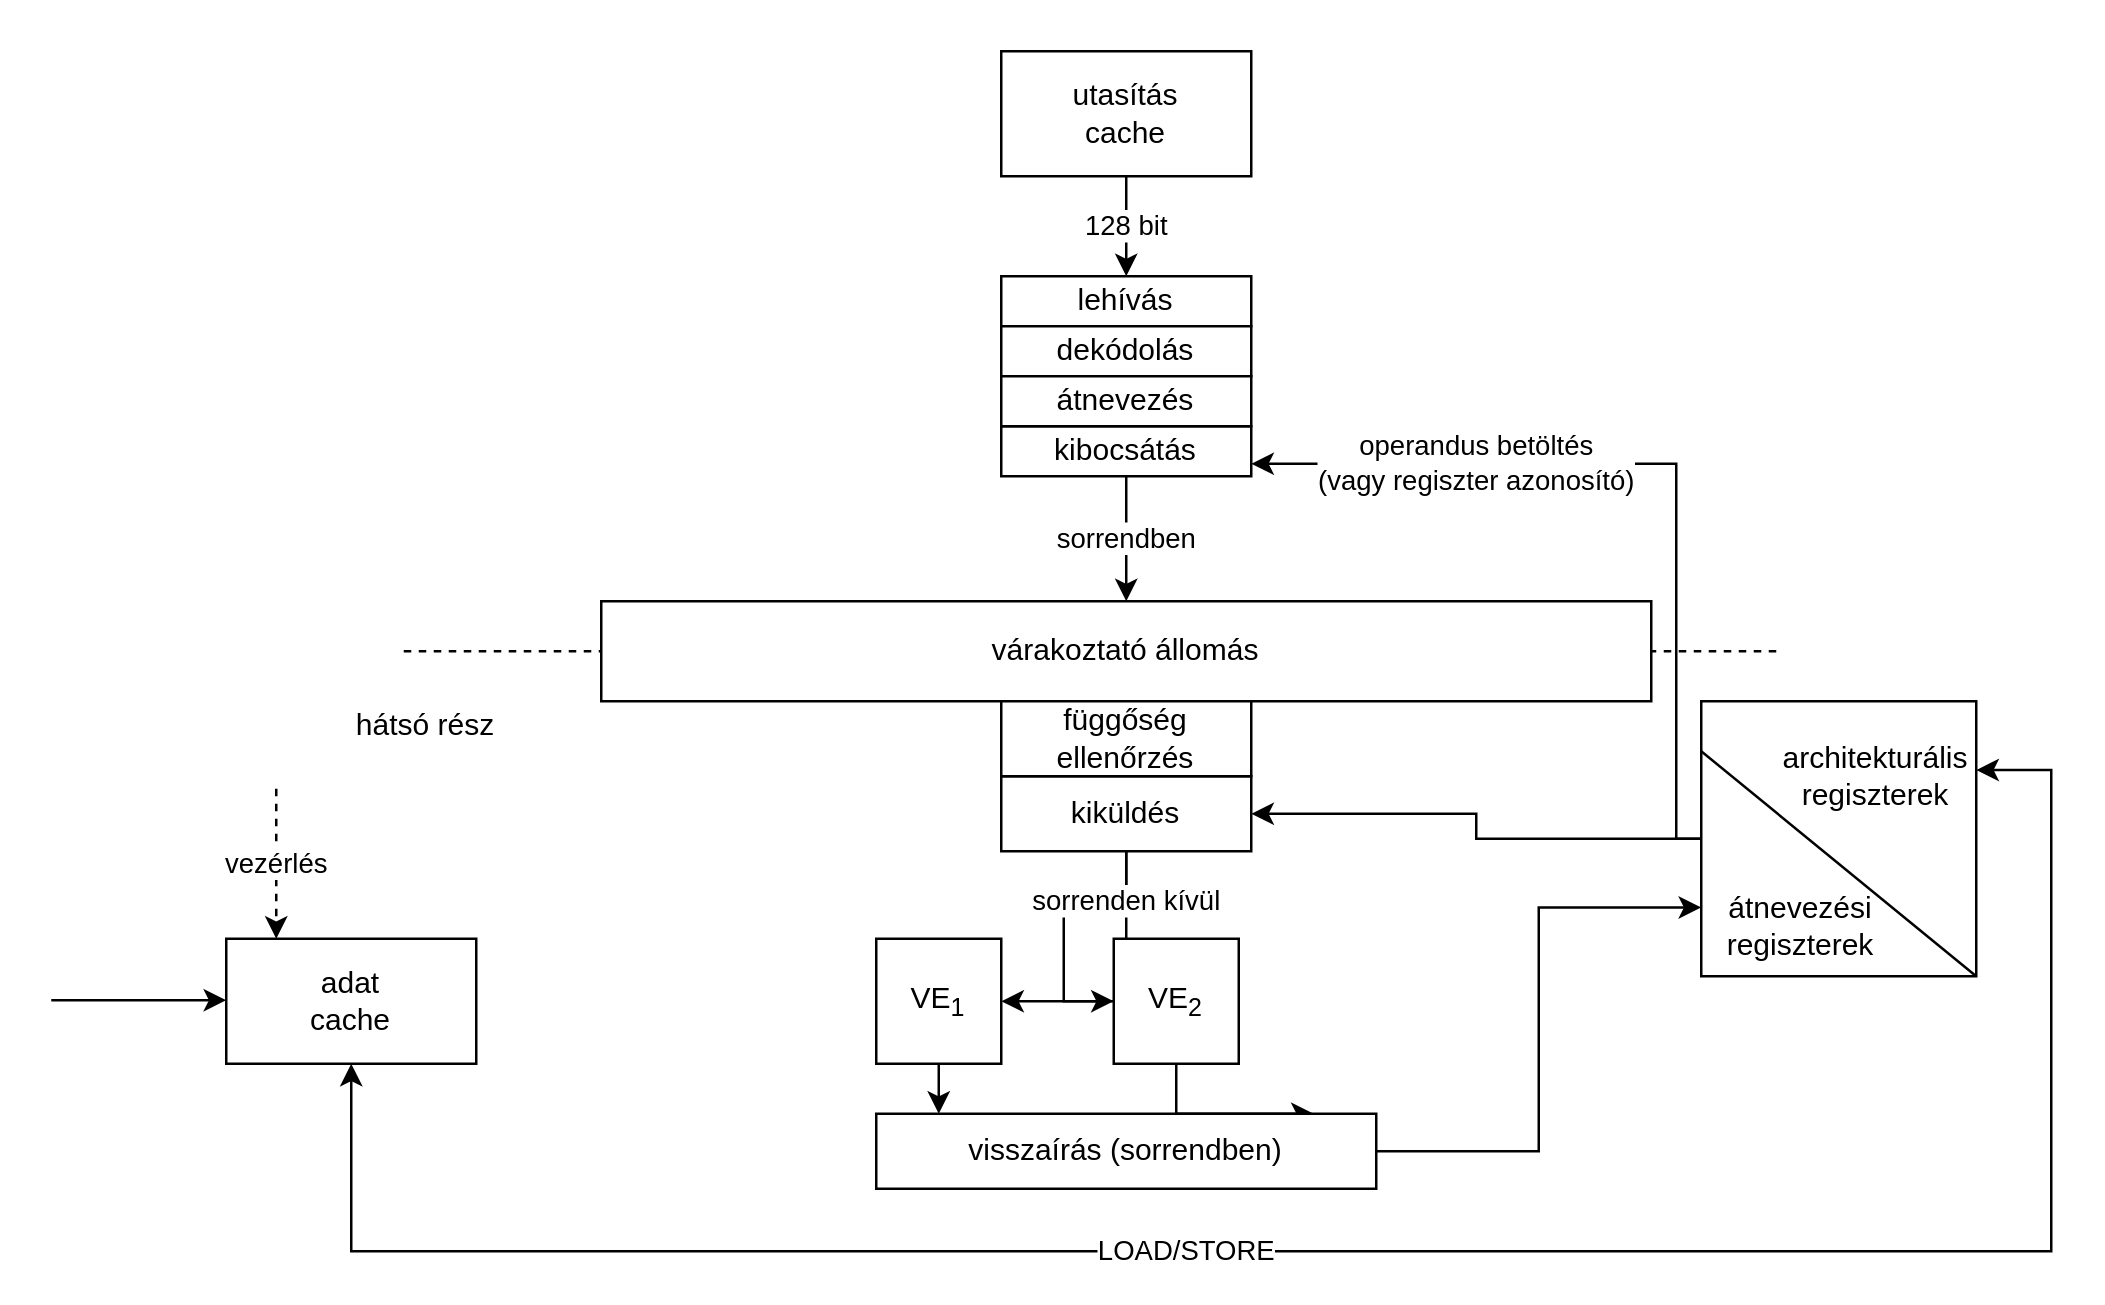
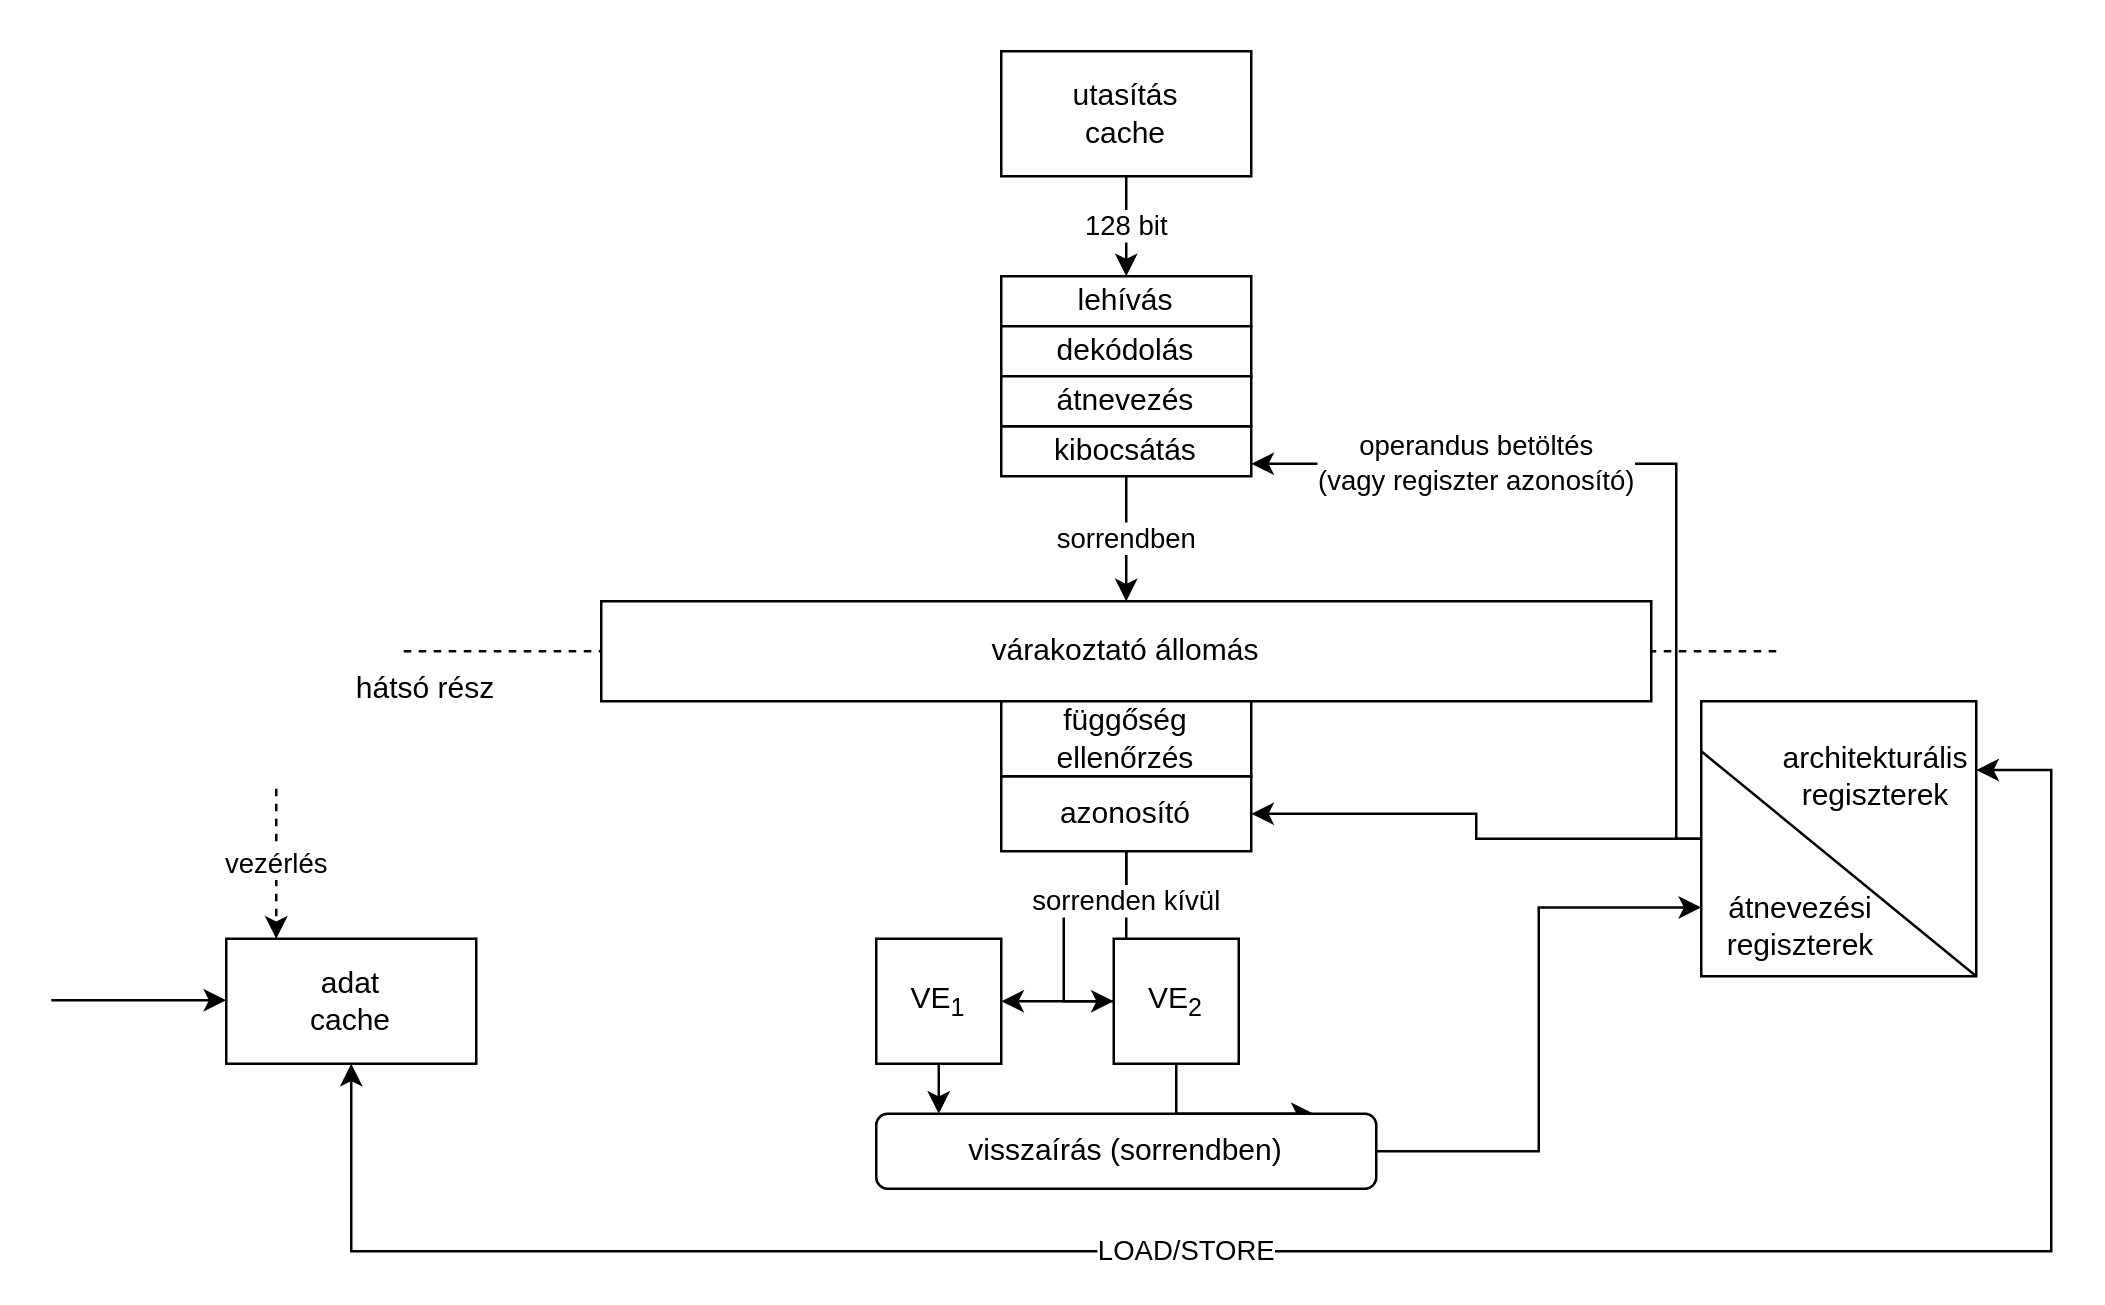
(426, 726) -> (426, 689)
(1126, 814) -> (1126, 814)
(1126, 1151) -> (1126, 1151)
